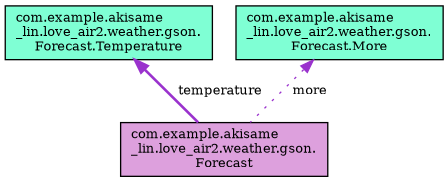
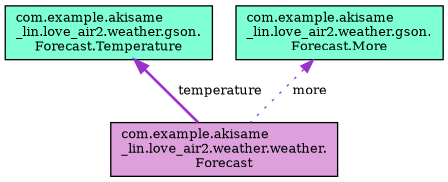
(224, 149) -> (224, 149)
